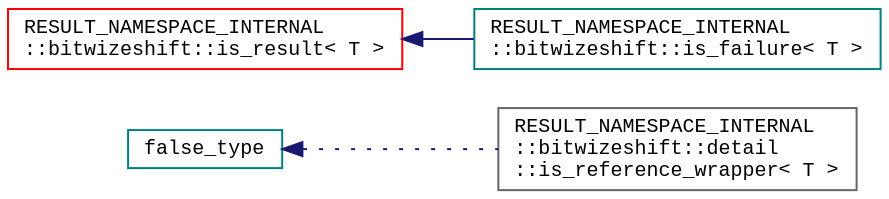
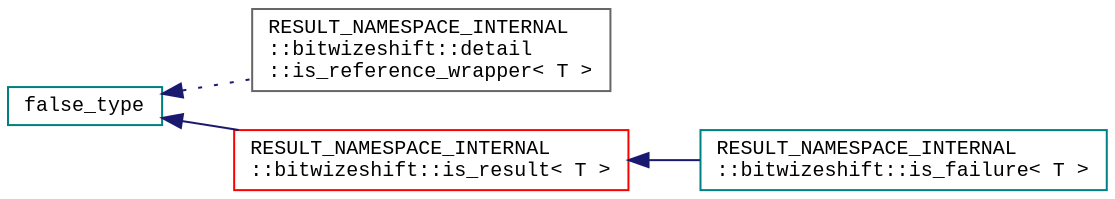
none -> (211, 126)
